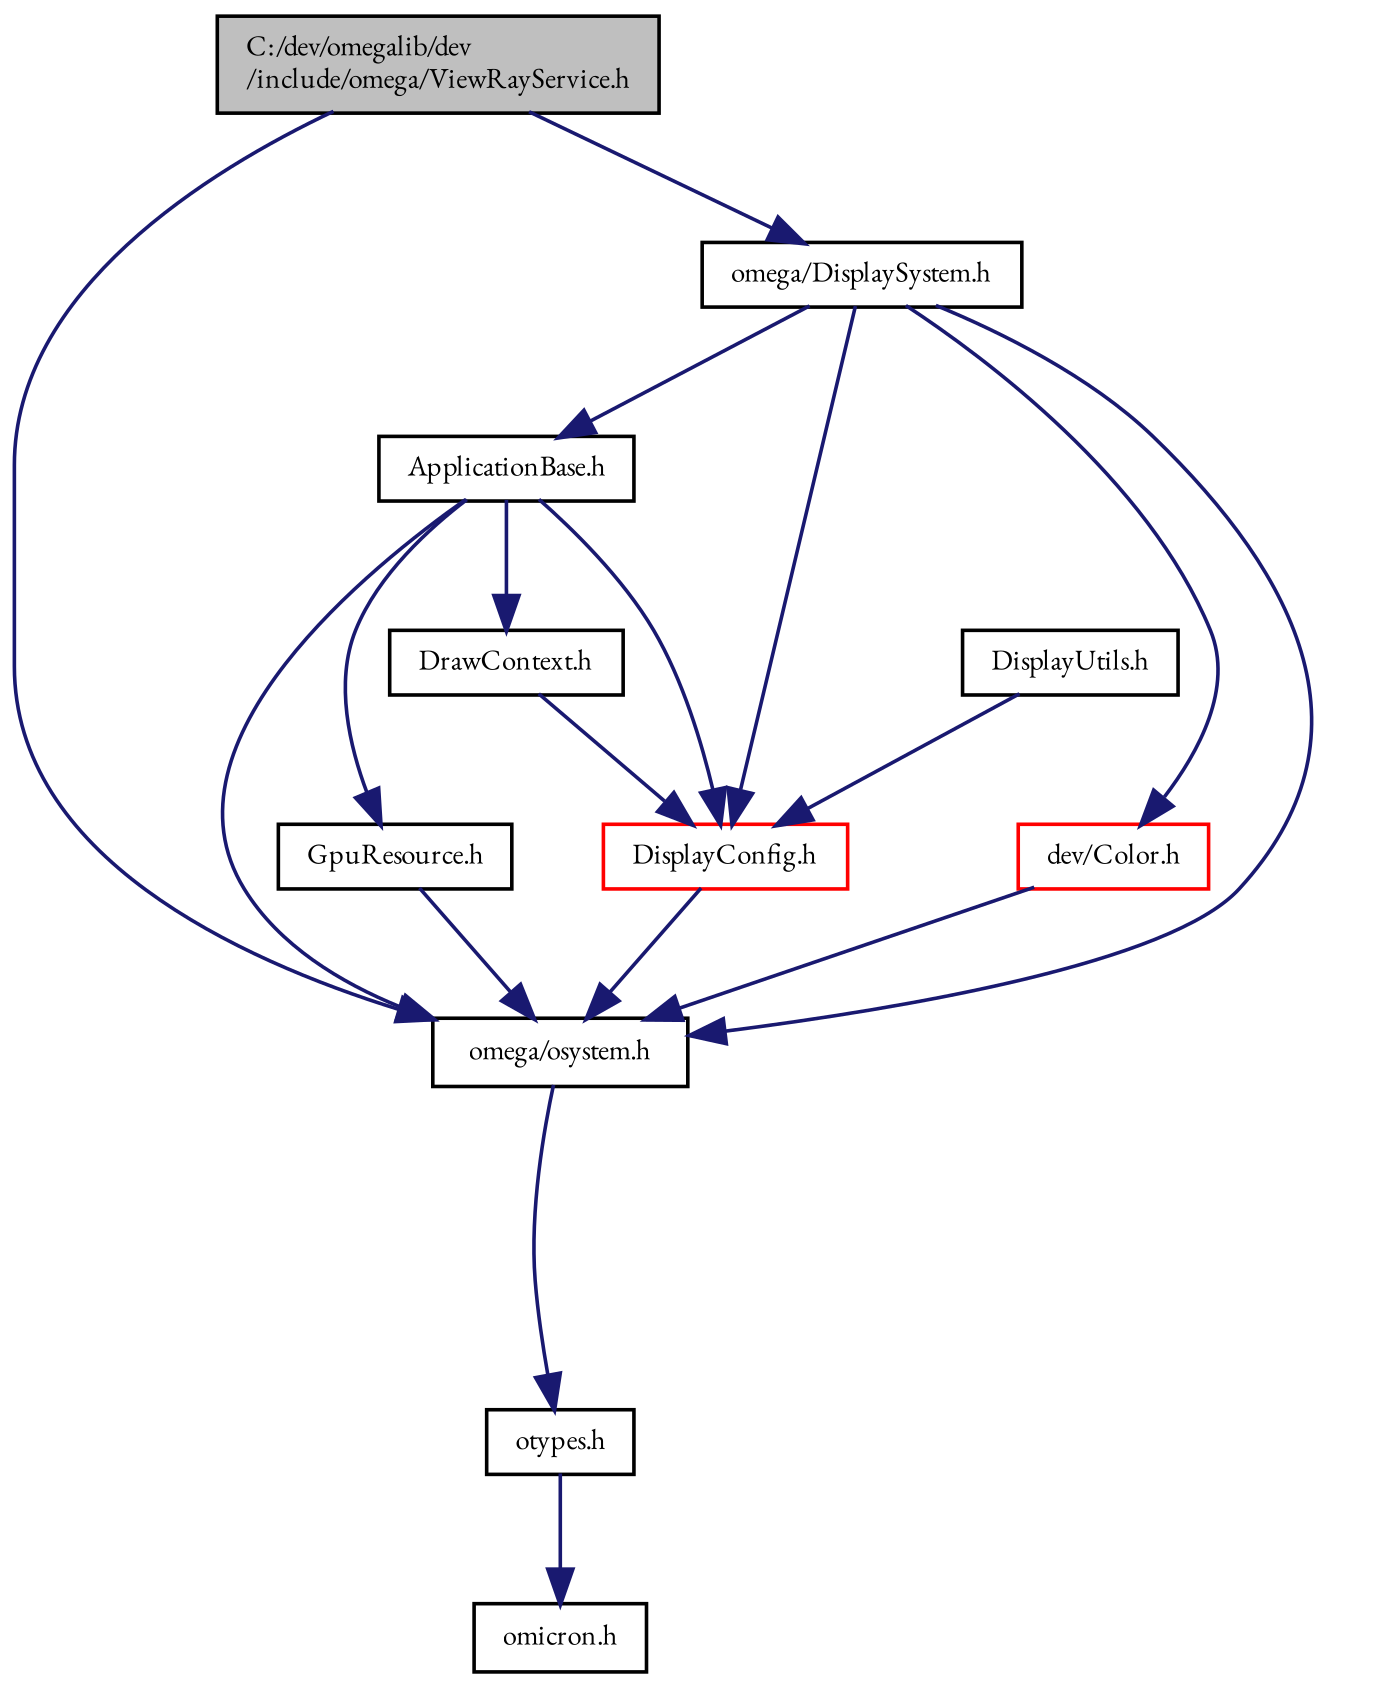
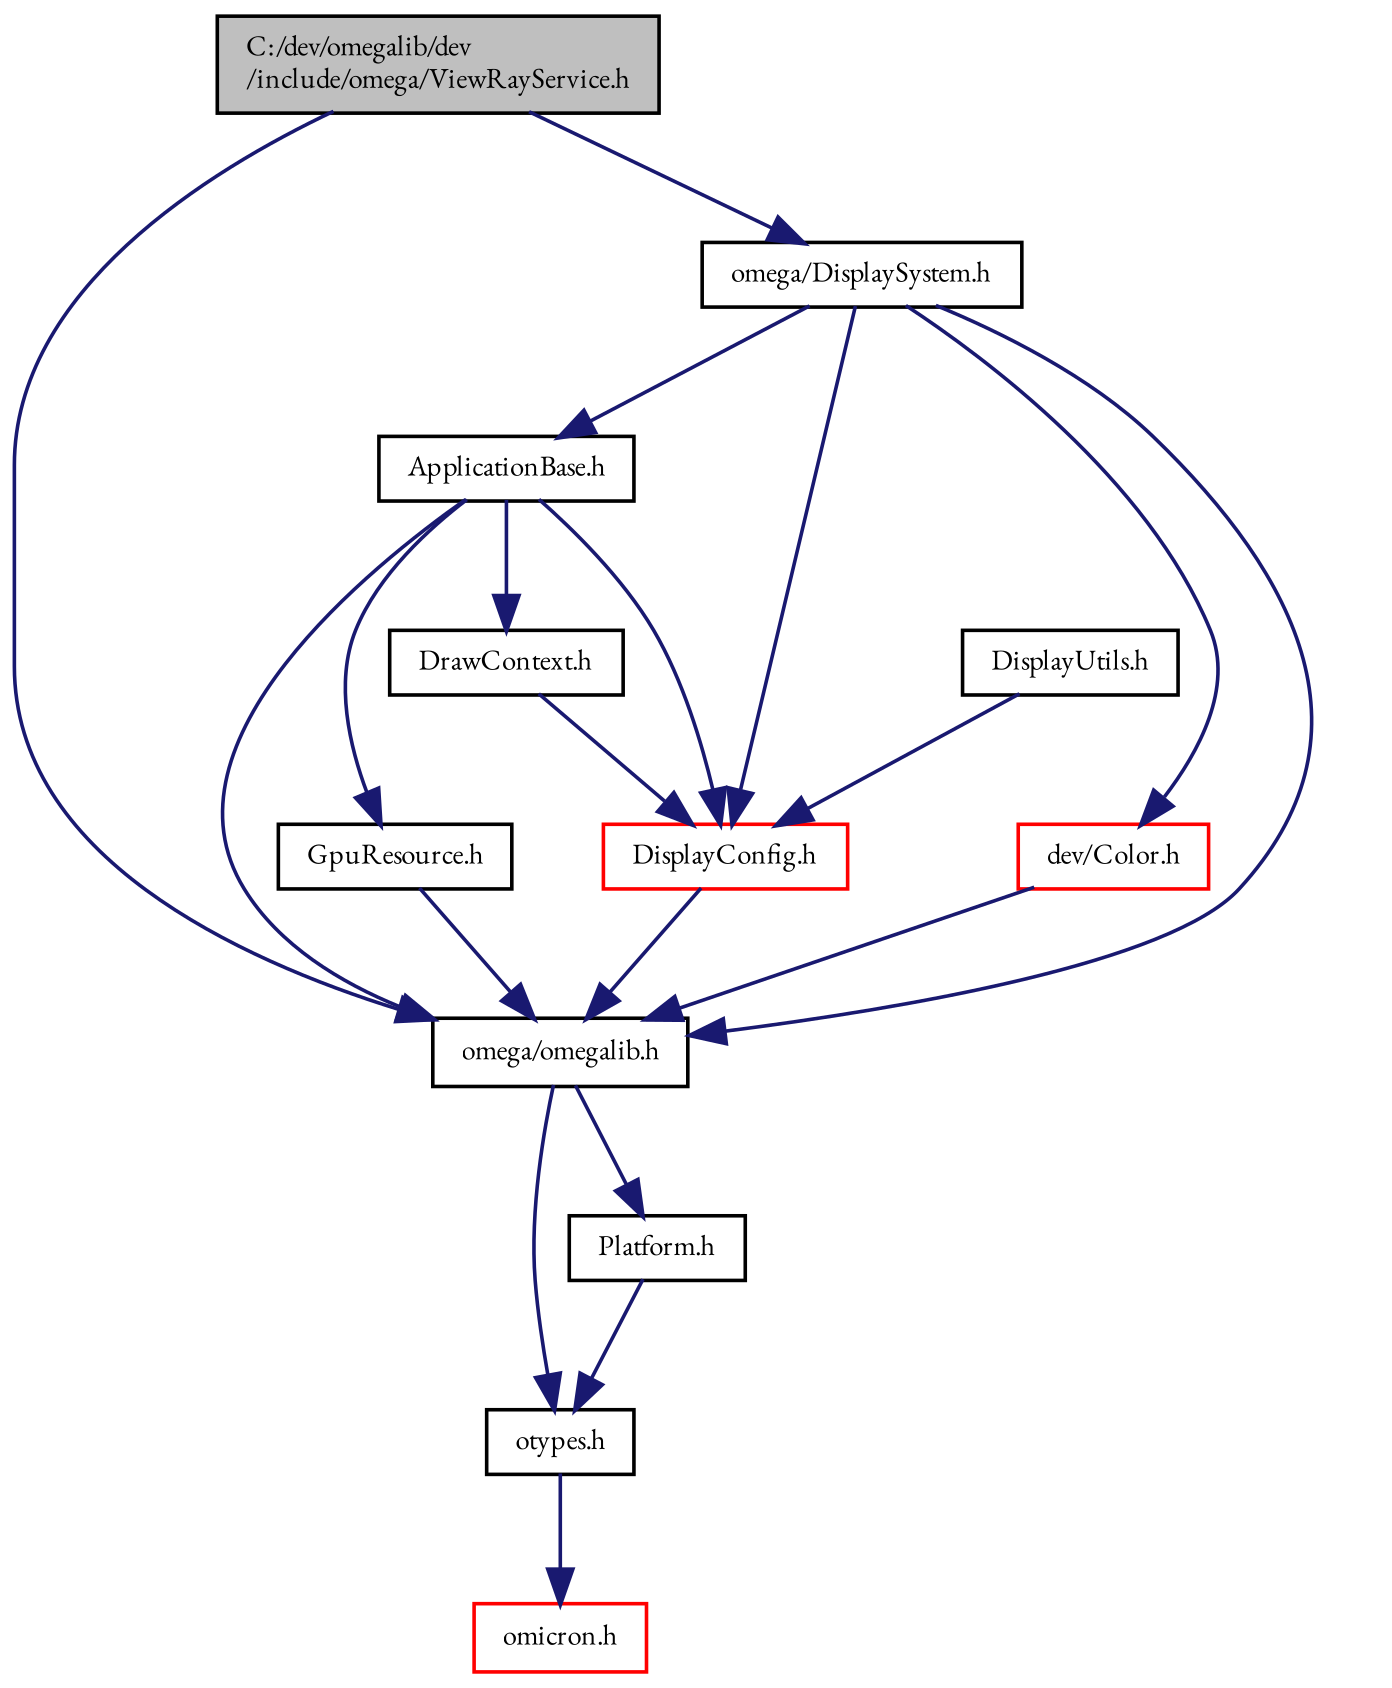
(560, 1052) -> (560, 1052)
none -> (657, 1248)
(560, 1638) -> (560, 1638)
